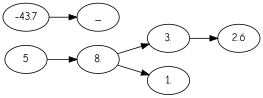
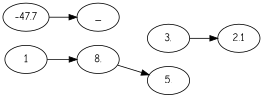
(26, 17) -> (26, 17)
(239, 38) -> (239, 38)
(130, 50) -> none
(26, 59) -> (26, 59)
(169, 81) -> (169, 81)
